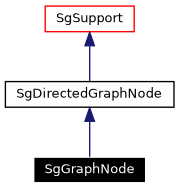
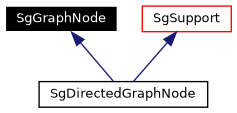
(90, 139) -> (97, 62)
